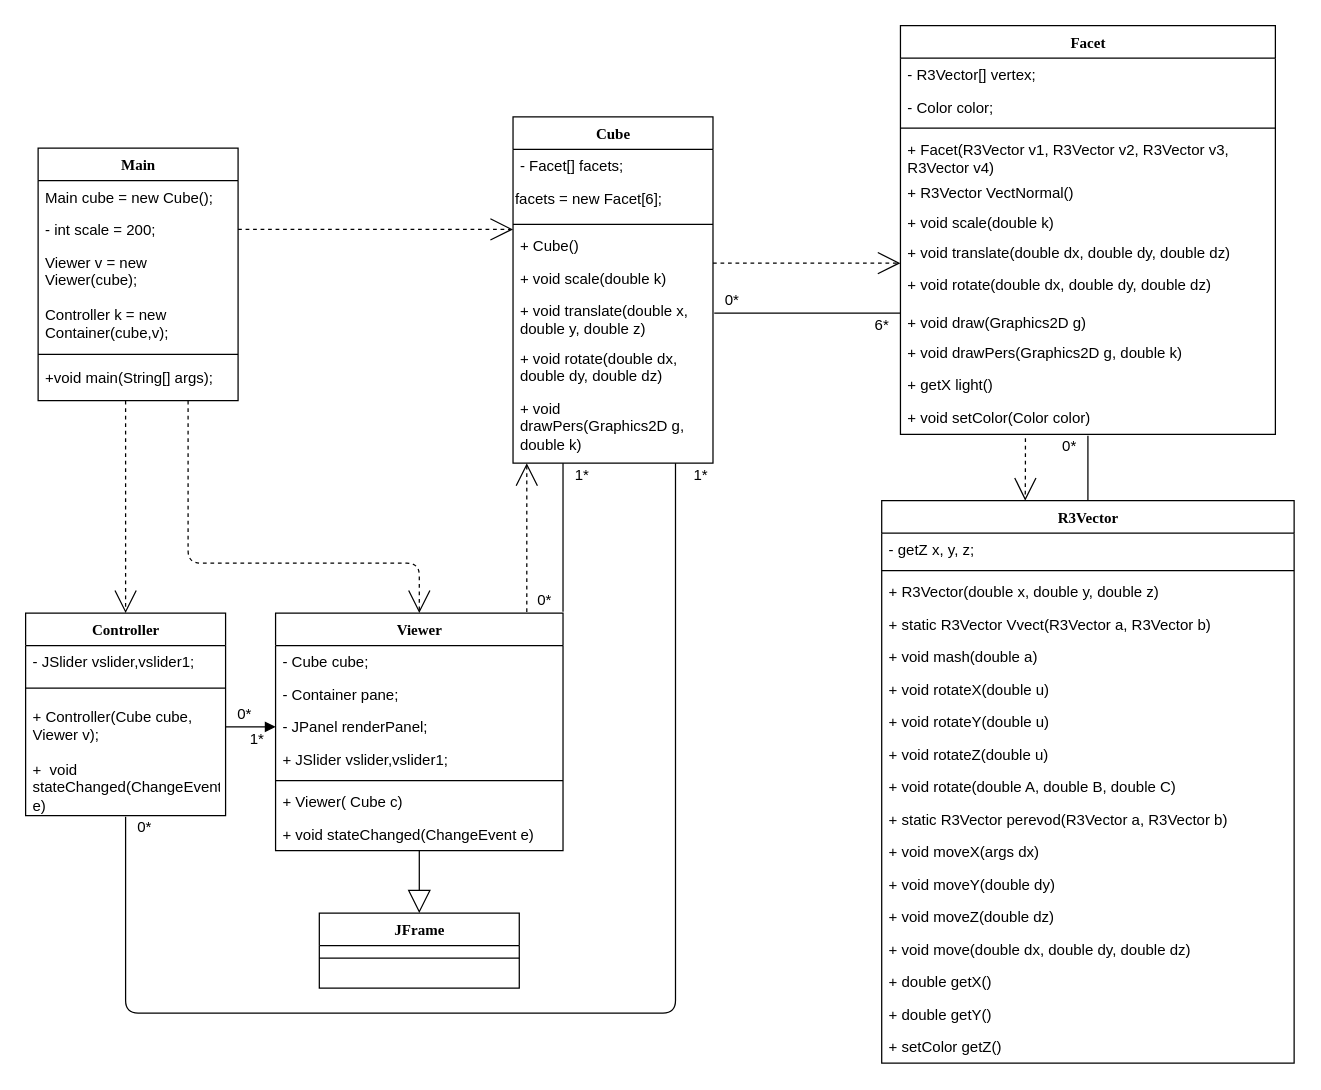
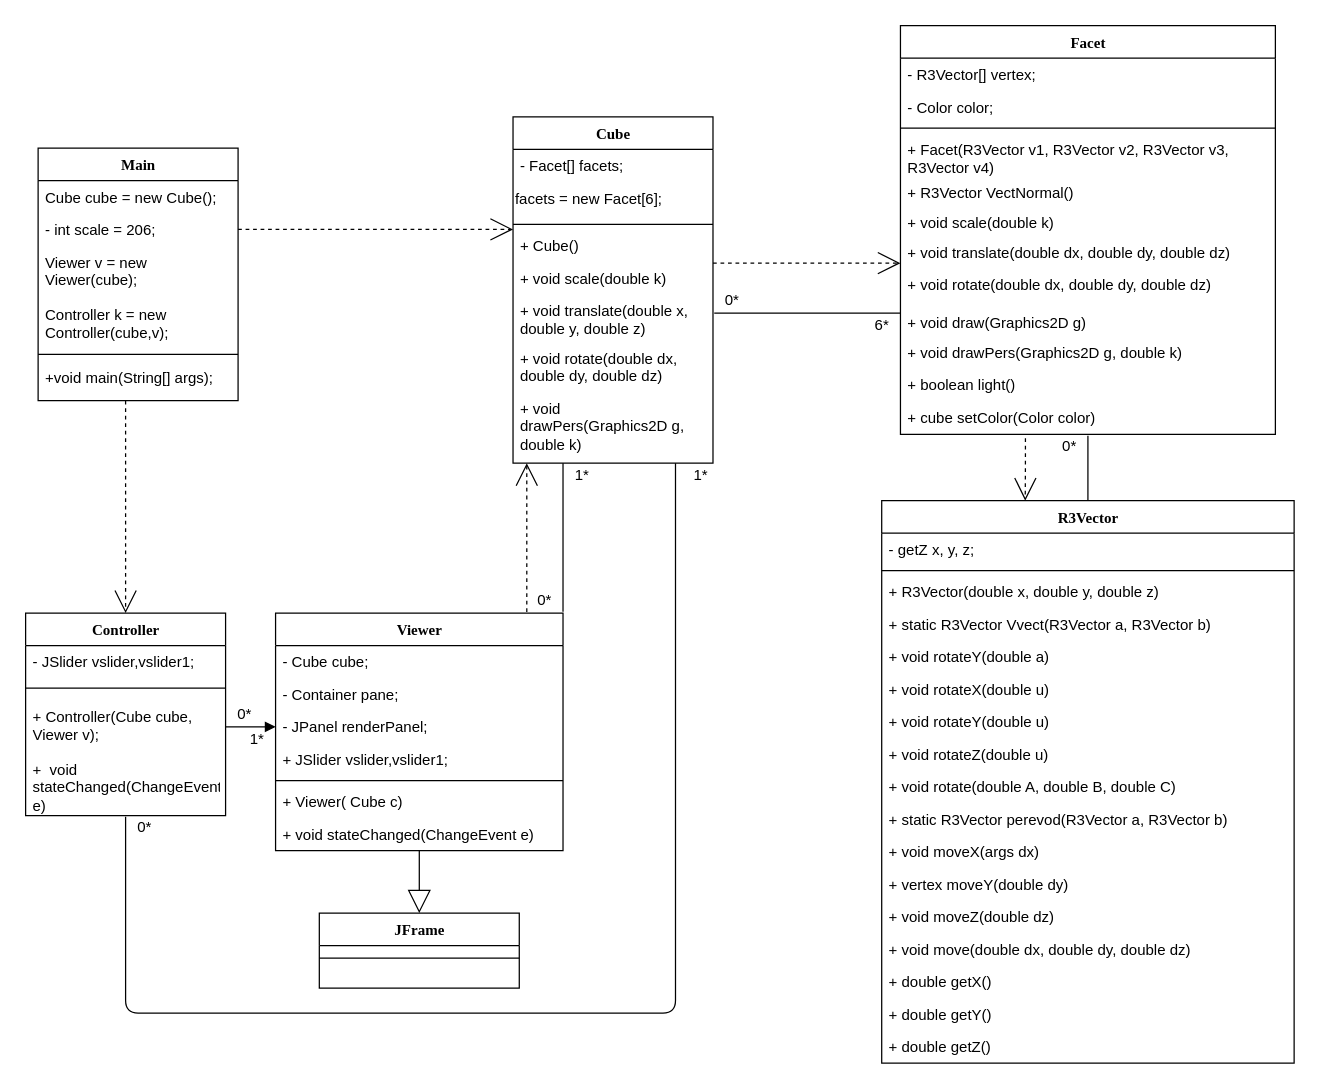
(131, 198) -> (132, 198)
(110, 231) -> (110, 231)
(139, 325) -> (139, 325)
(961, 386) -> (972, 386)
(1014, 418) -> (1016, 418)
(246, 563) -> none
(970, 658) -> (982, 658)
(978, 886) -> (989, 886)
(957, 1048) -> (948, 1048)
